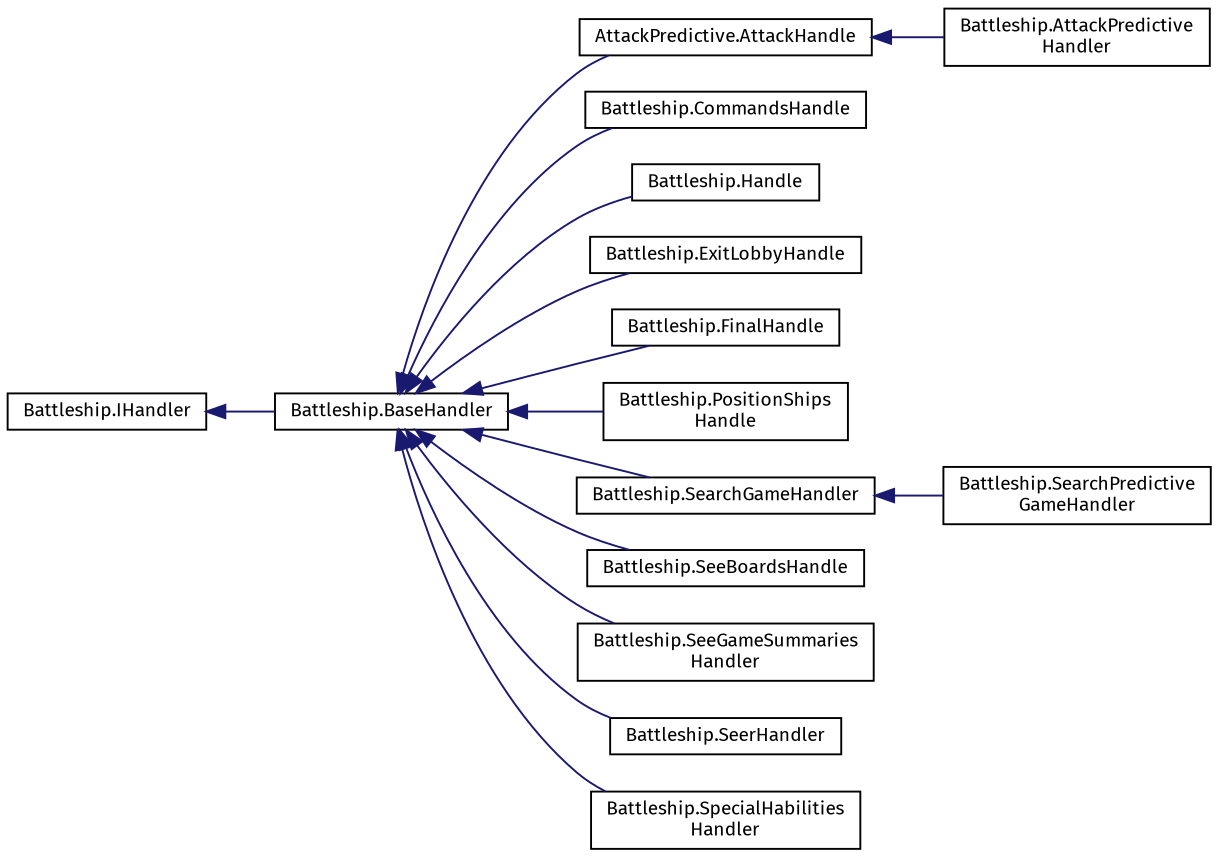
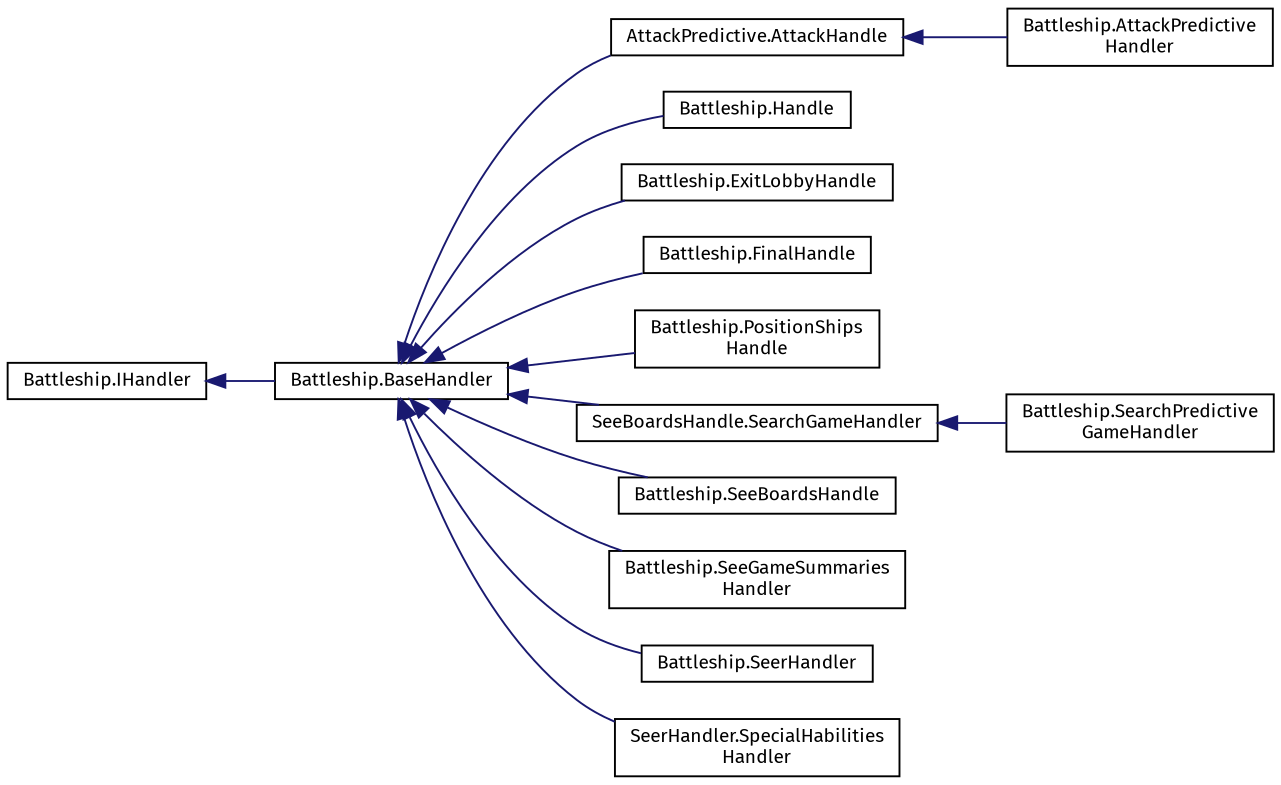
(726, 110) -> none
(726, 496) -> (757, 423)
(726, 820) -> (757, 748)
